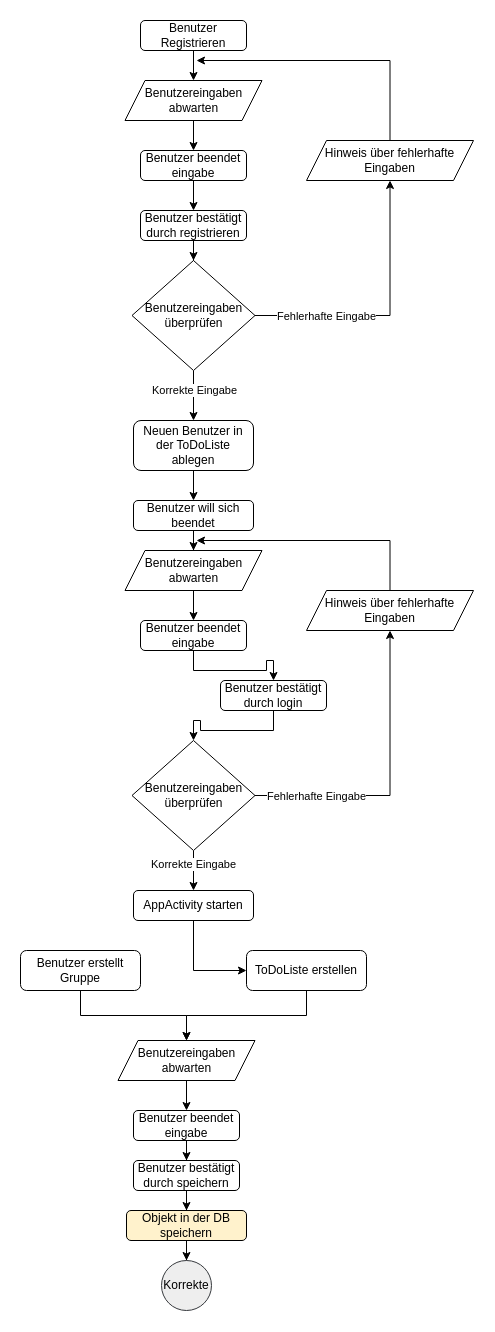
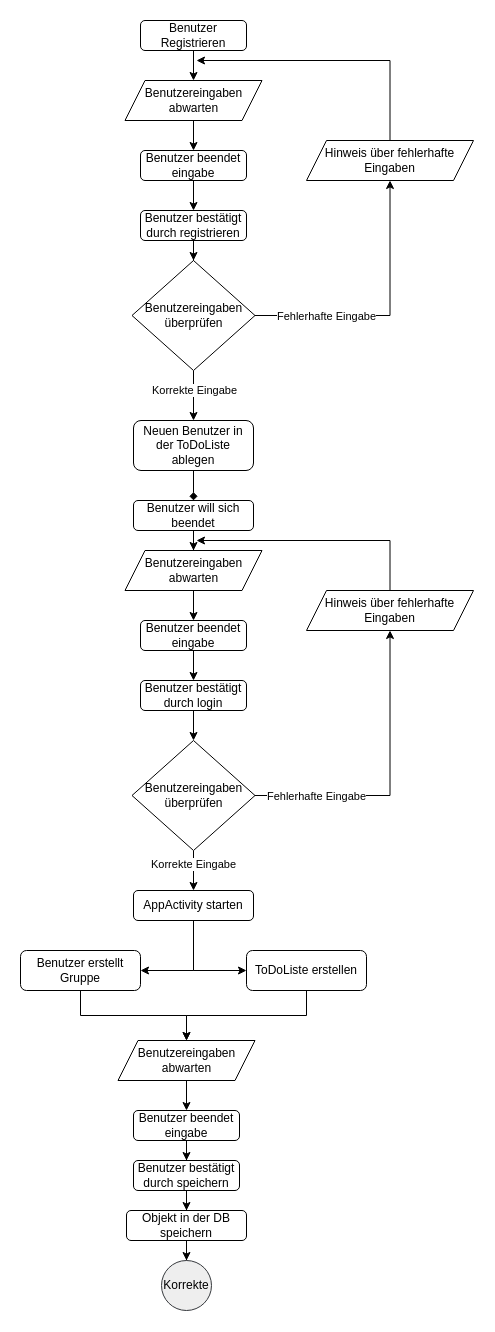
(194, 492) -> (194, 491)
(274, 696) -> (194, 696)
none -> (169, 971)
(187, 1226) -> (187, 1226)
